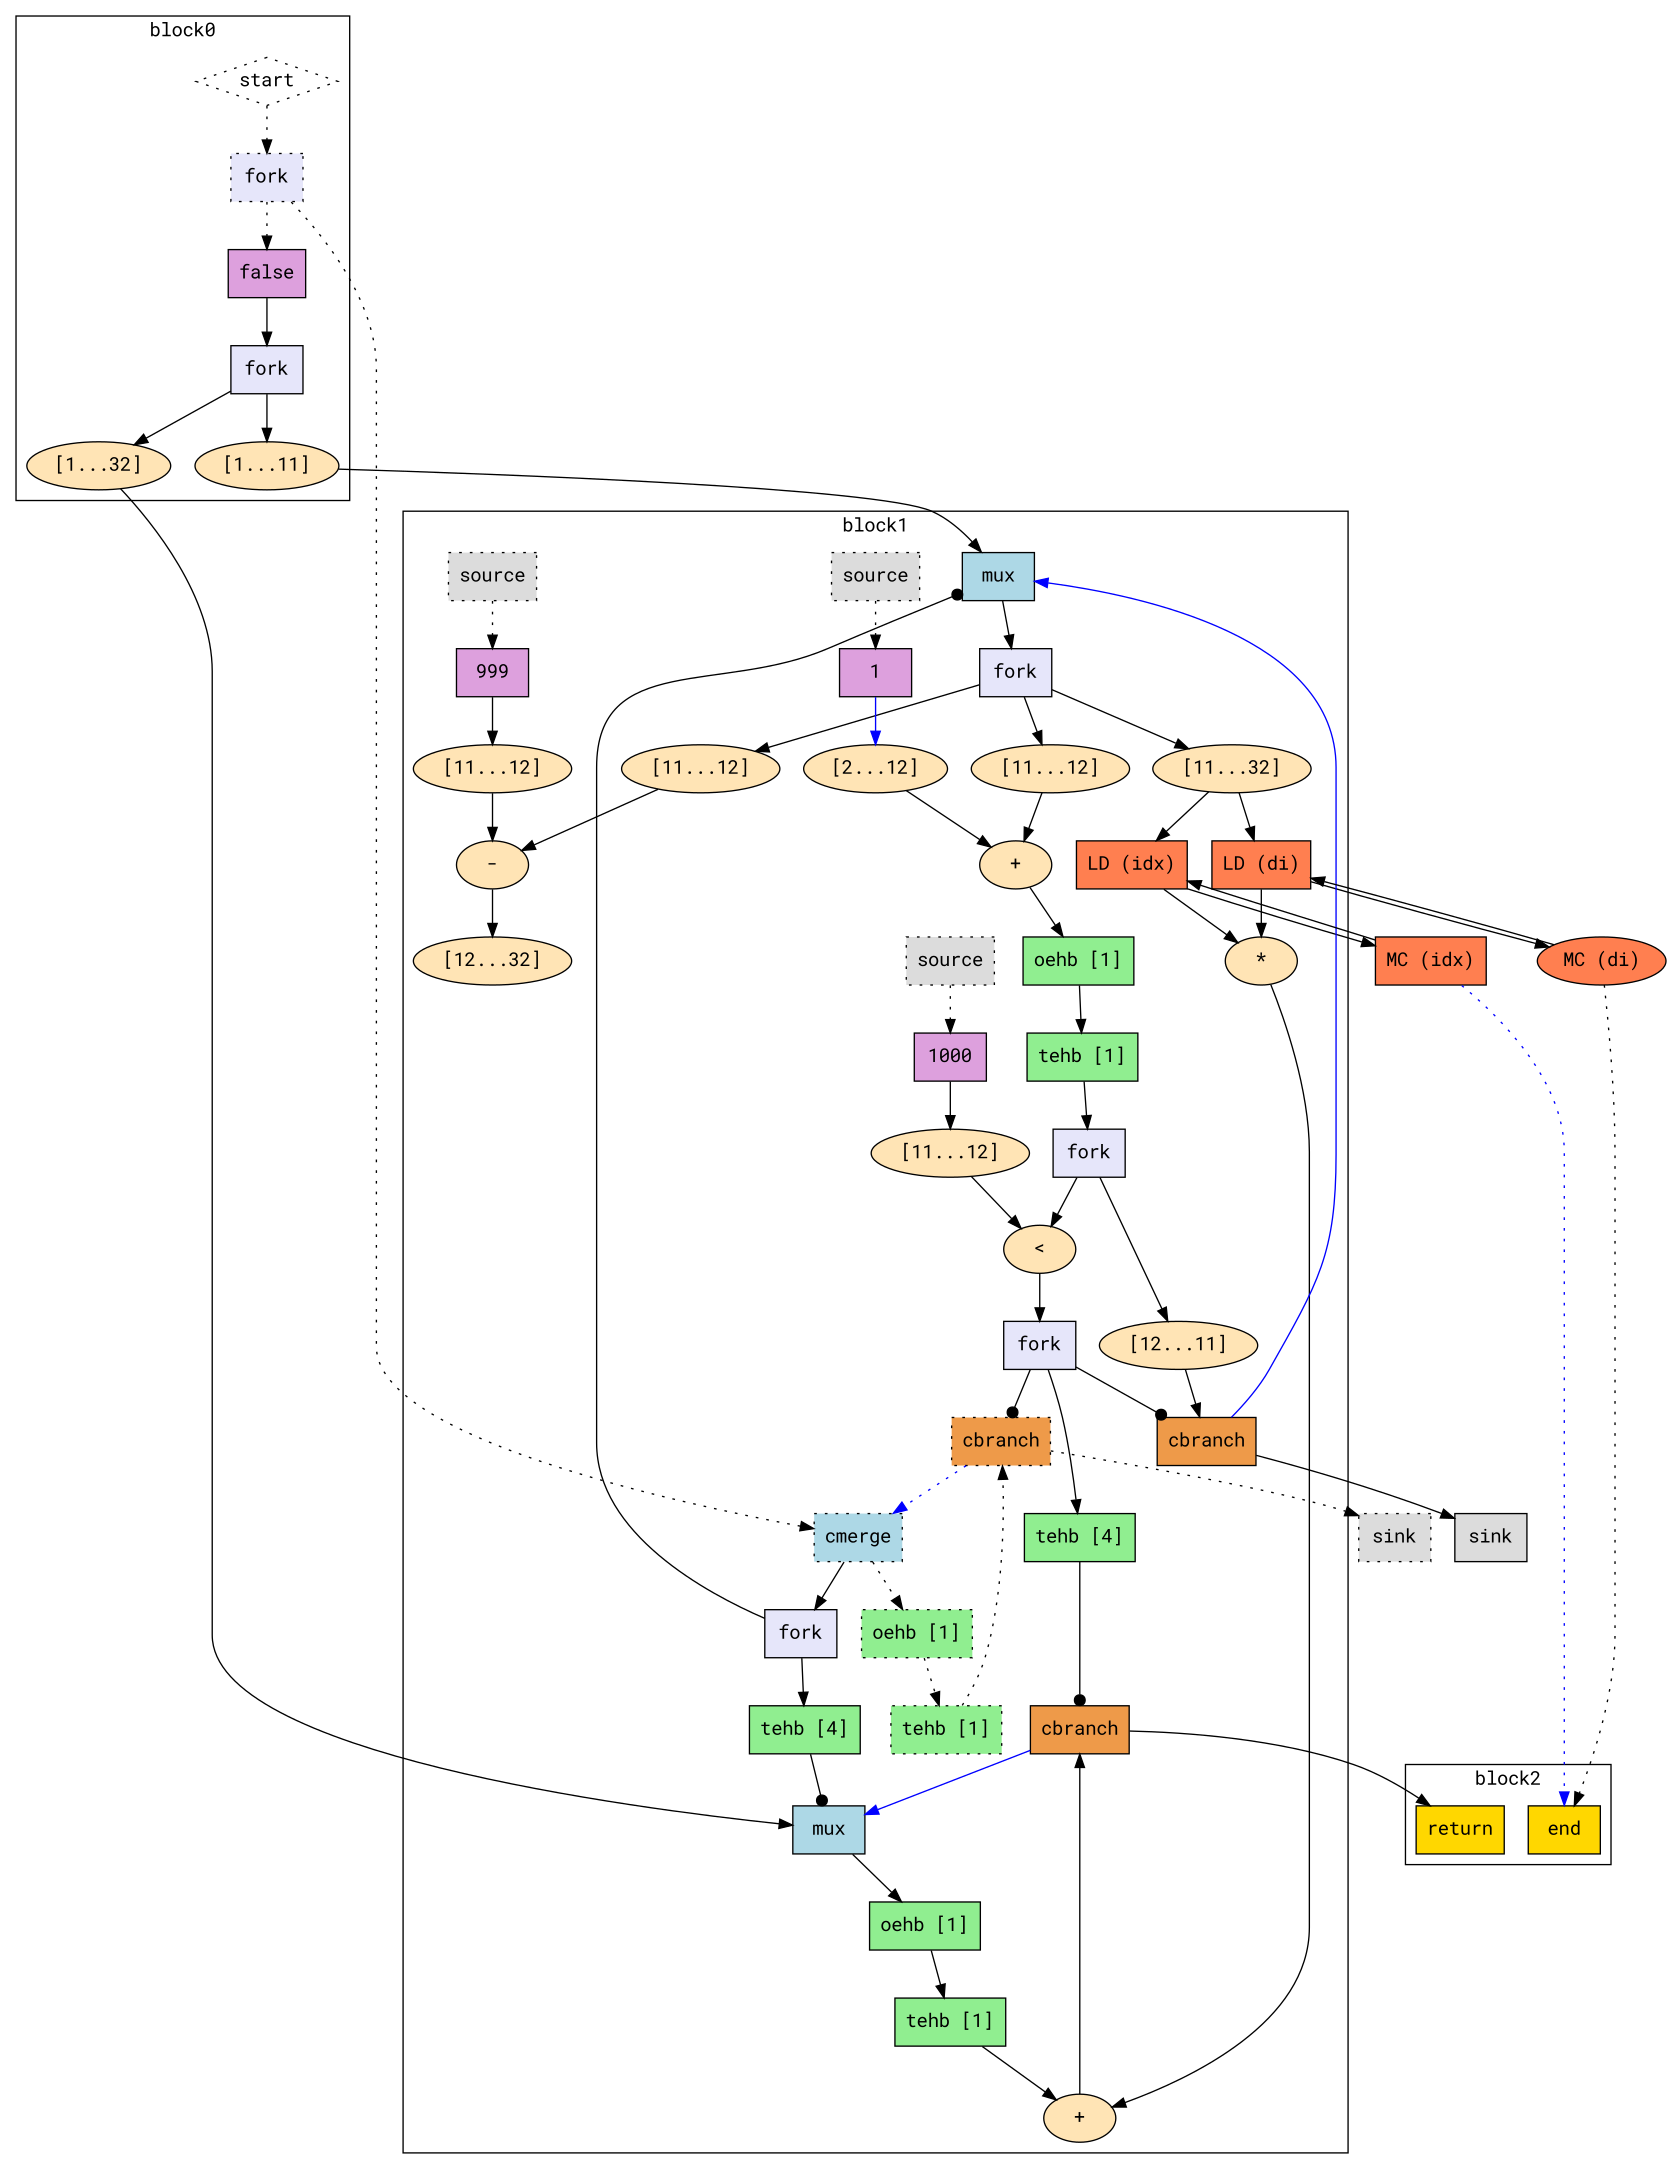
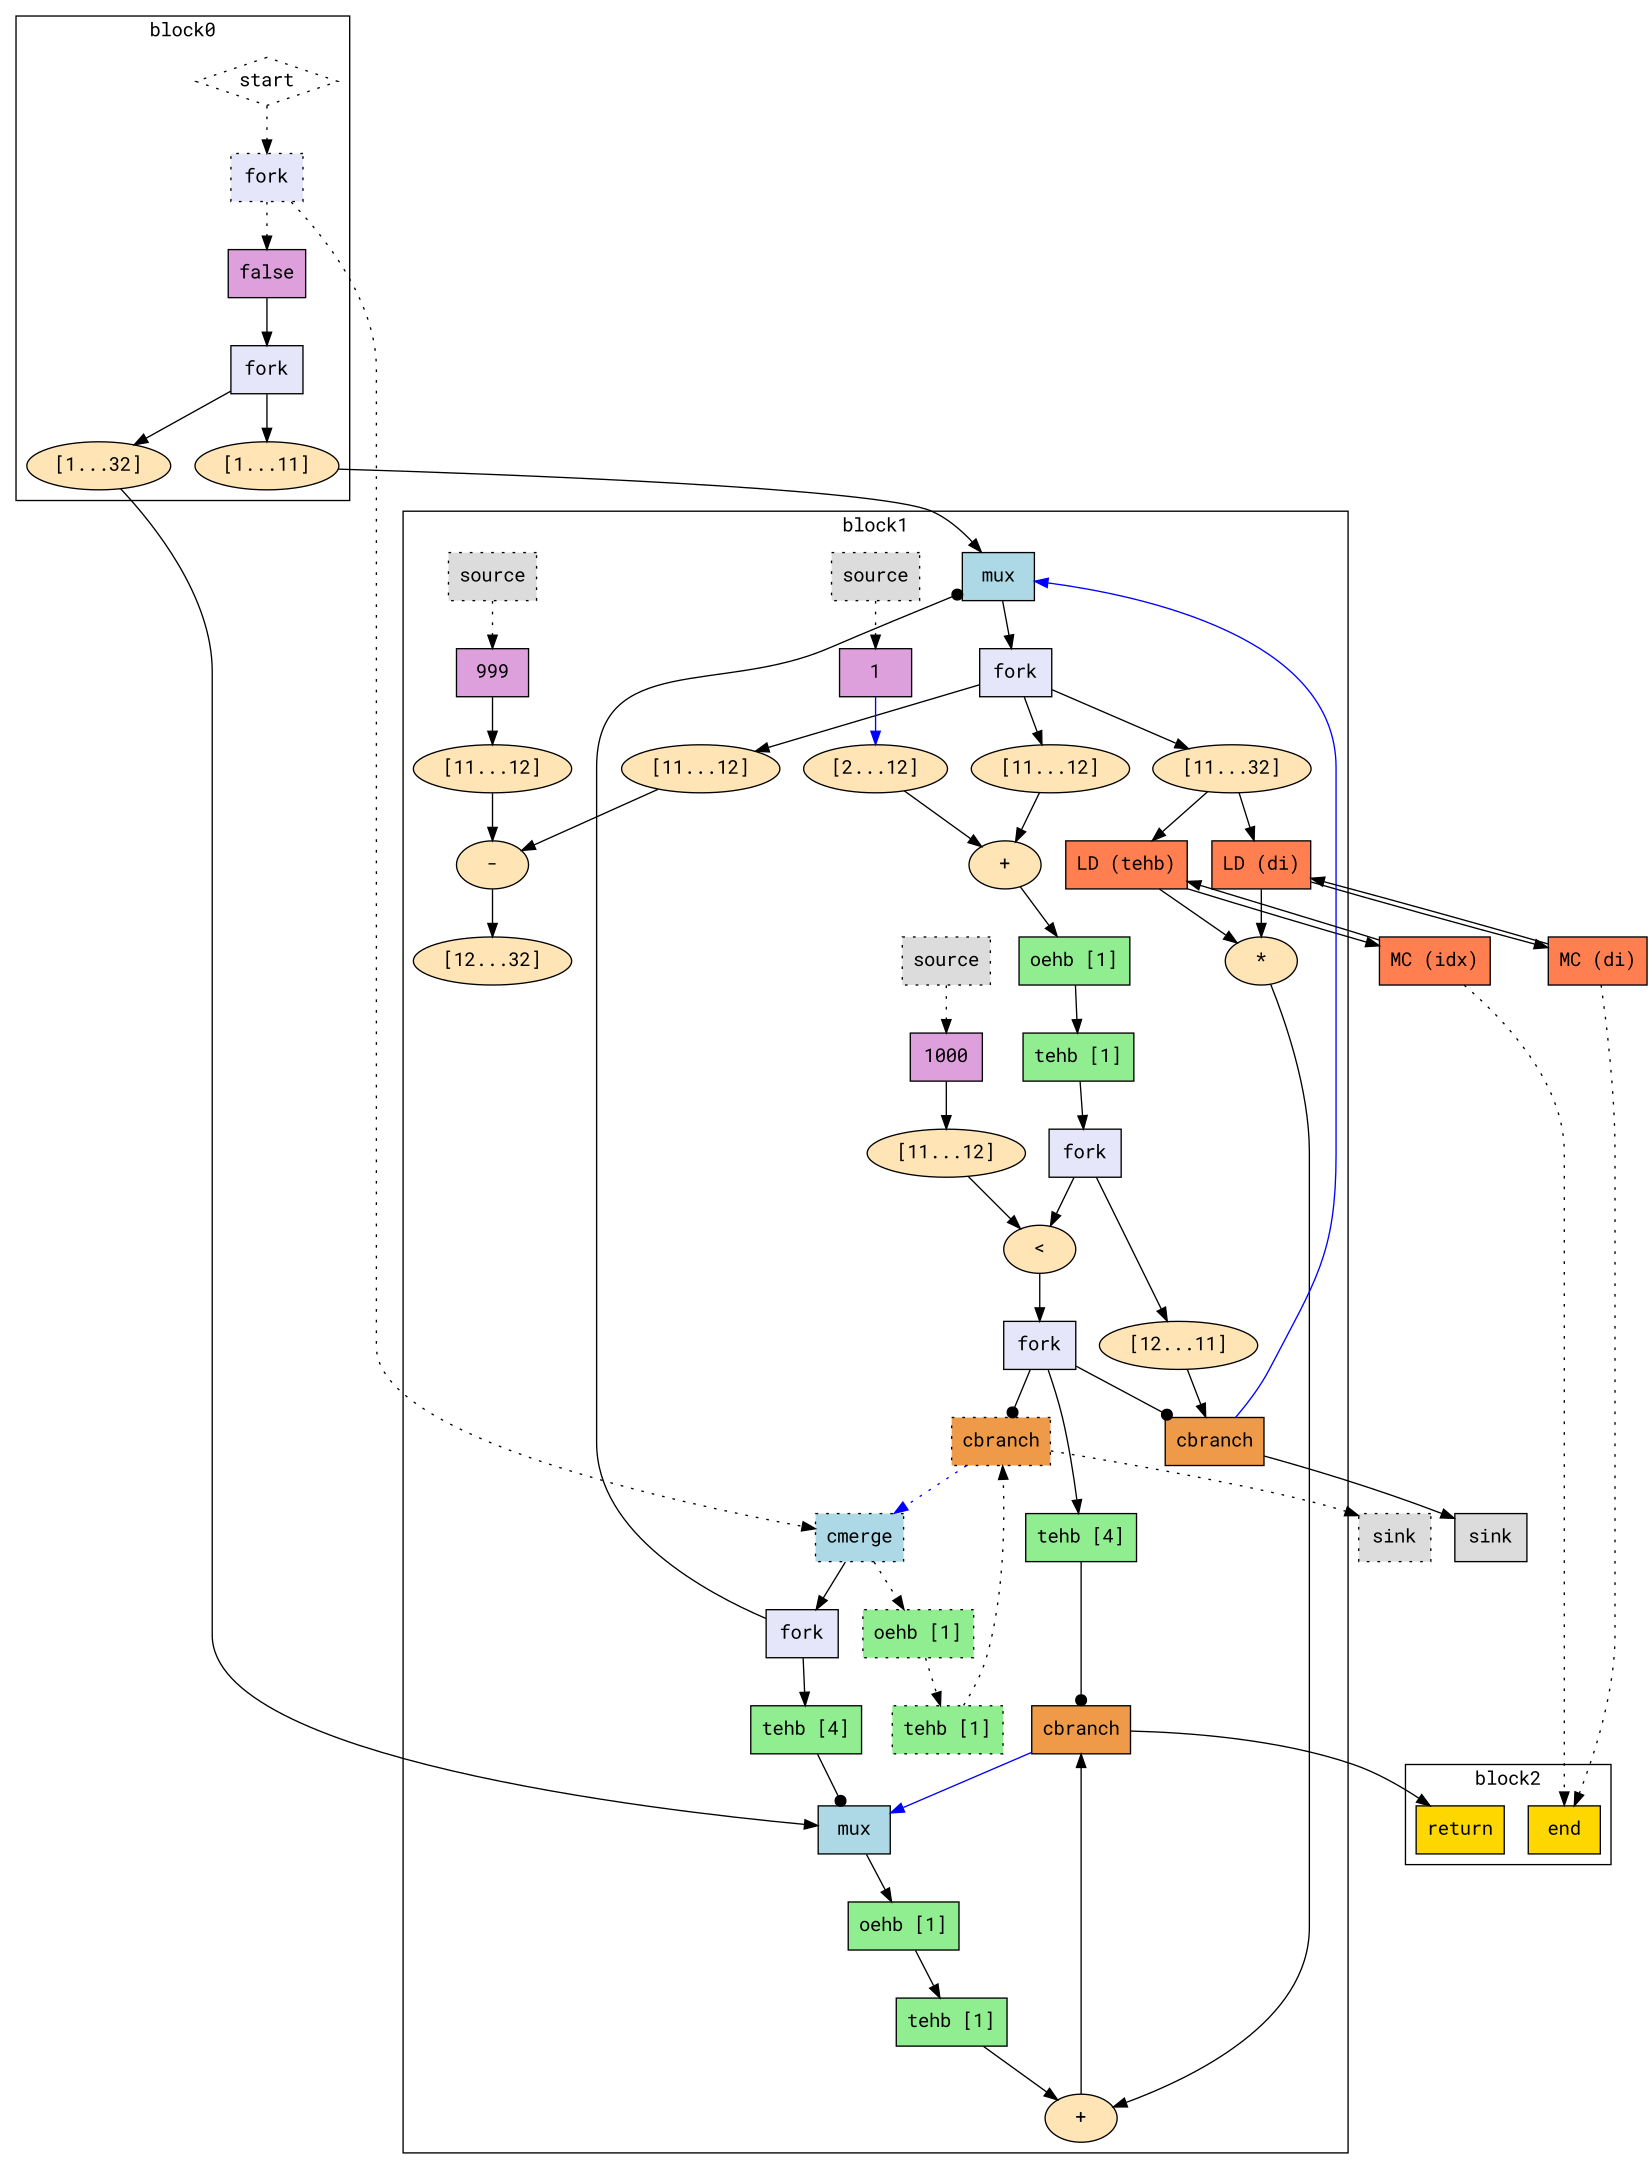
(1132, 865) -> (1127, 865)
(1602, 961) -> (1598, 961)
(1564, 1371) -> (1564, 1372)
